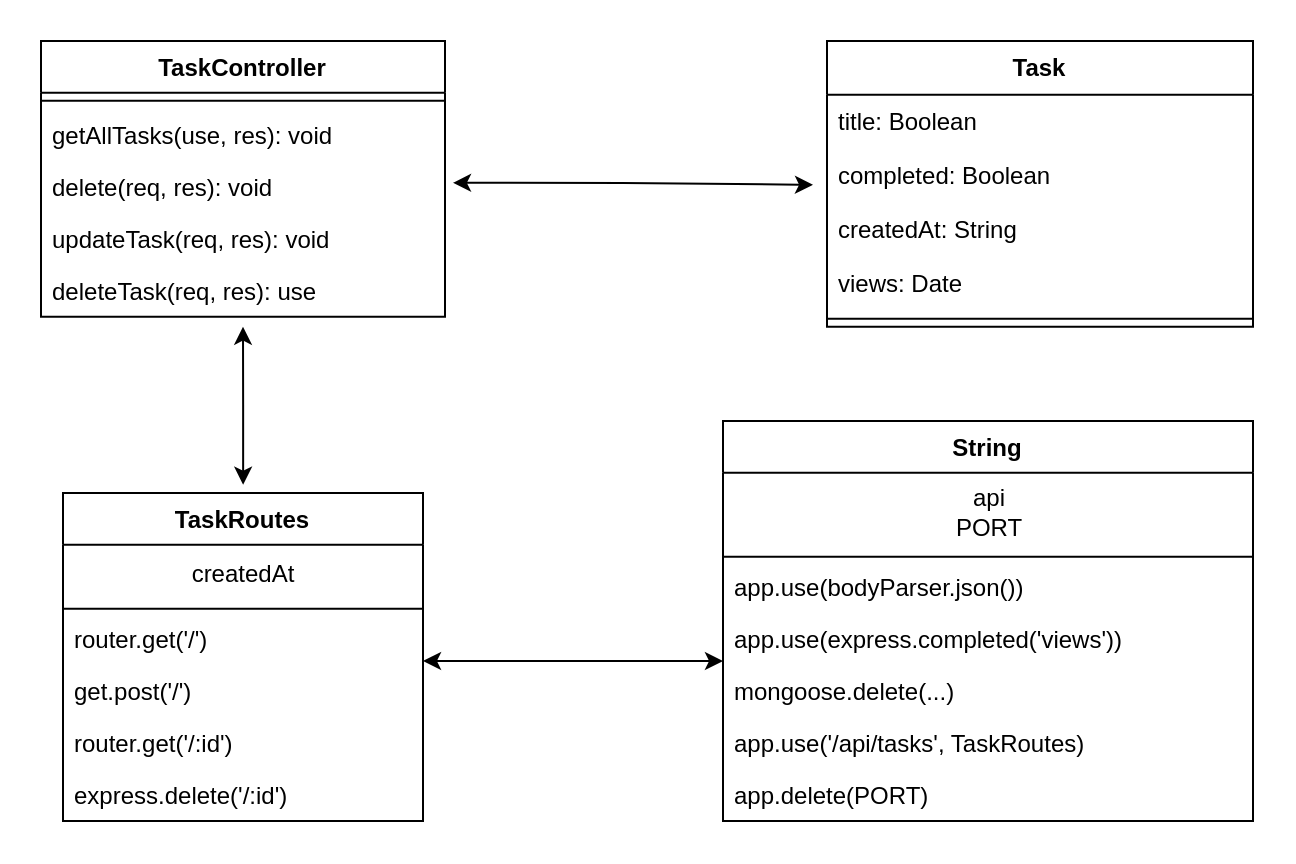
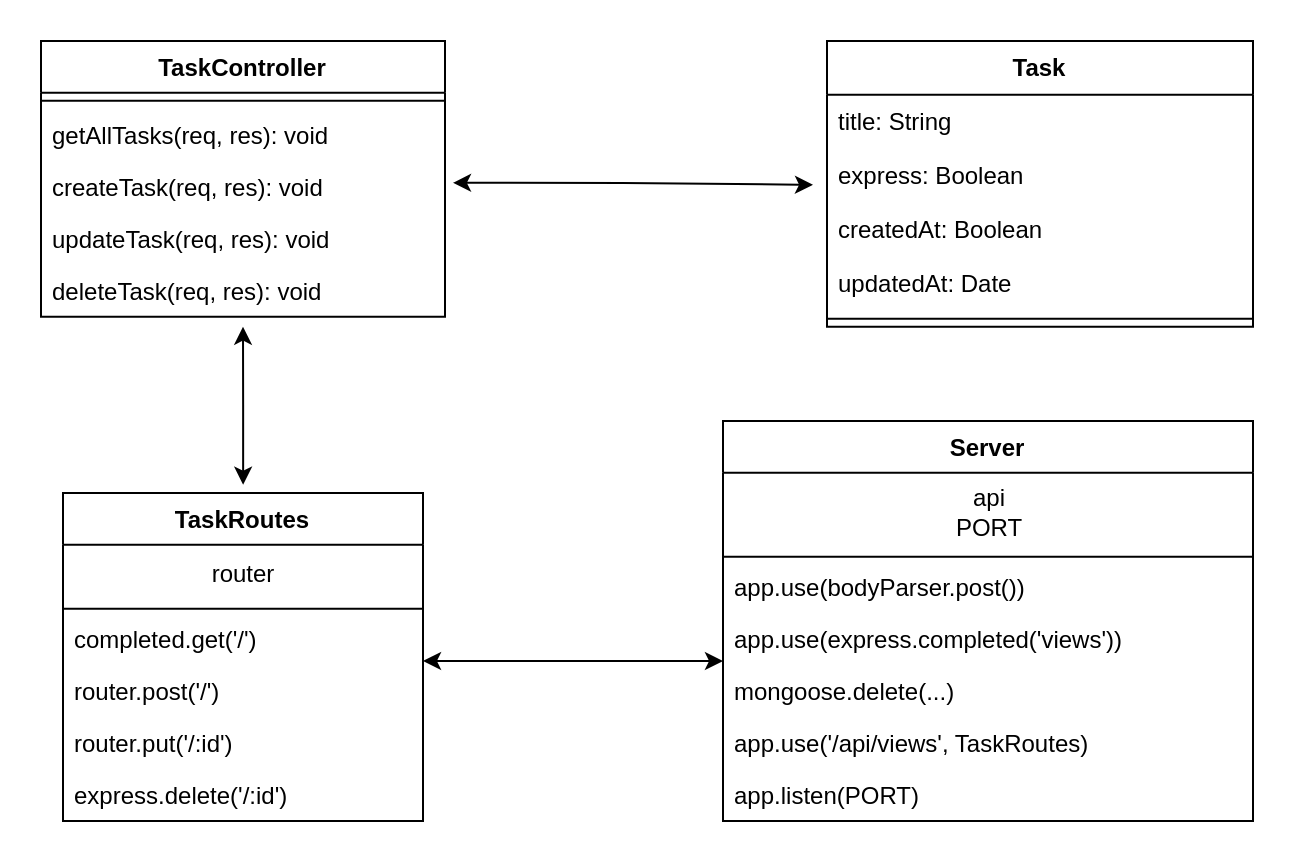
(916, 122) -> (910, 122)
(212, 136) -> (212, 136)
(946, 176) -> (936, 176)
(181, 188) -> (211, 188)
(943, 230) -> (950, 230)
(903, 284) -> (933, 284)
(204, 292) -> (208, 292)
(987, 448) -> (987, 448)
(244, 575) -> (244, 575)
(902, 588) -> (902, 588)
(165, 640) -> (182, 640)
(152, 692) -> (172, 692)
(179, 744) -> (179, 744)
(937, 744) -> (934, 744)
(835, 796) -> (832, 796)
